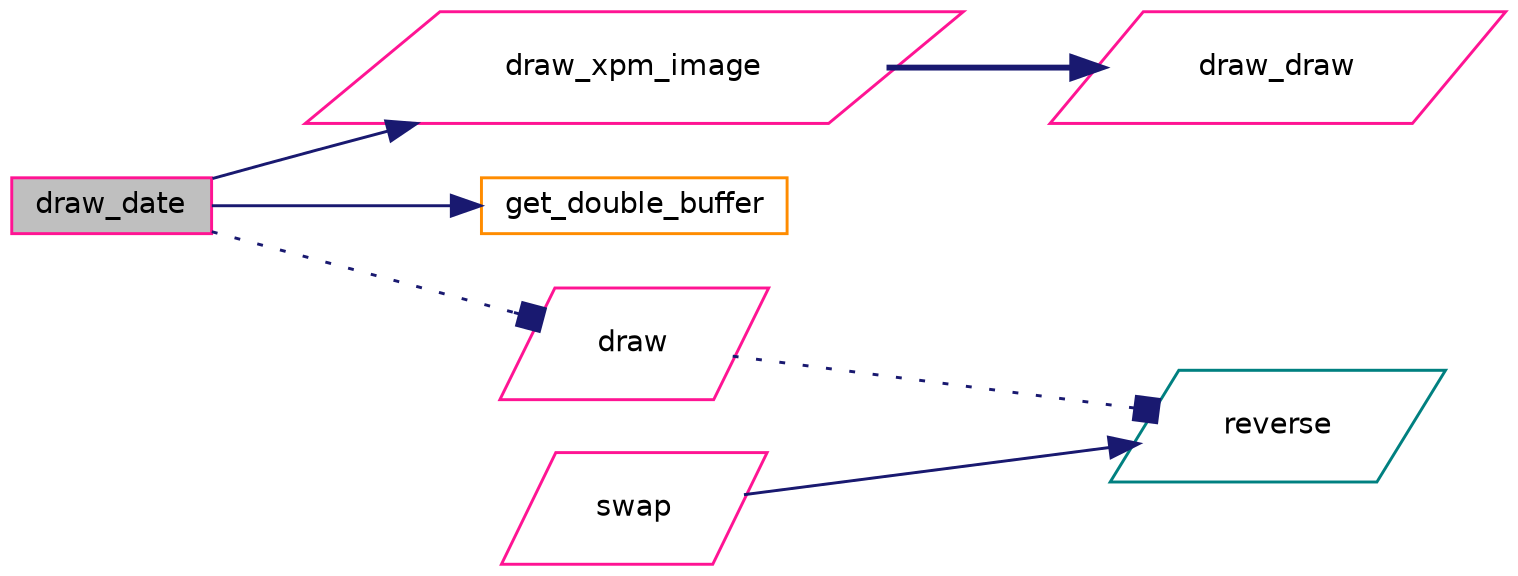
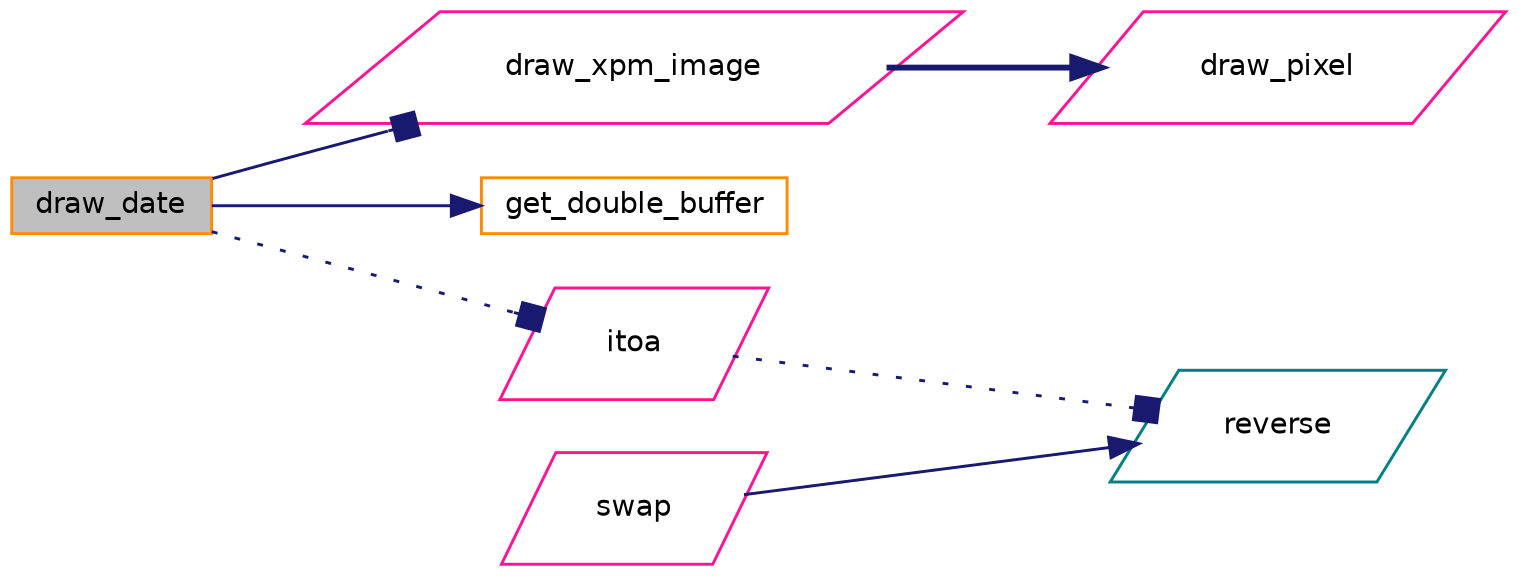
(1278, 68) -> (1278, 68)
(300, 155) -> (300, 155)
(112, 206) -> (112, 206)
(634, 344) -> (634, 344)
